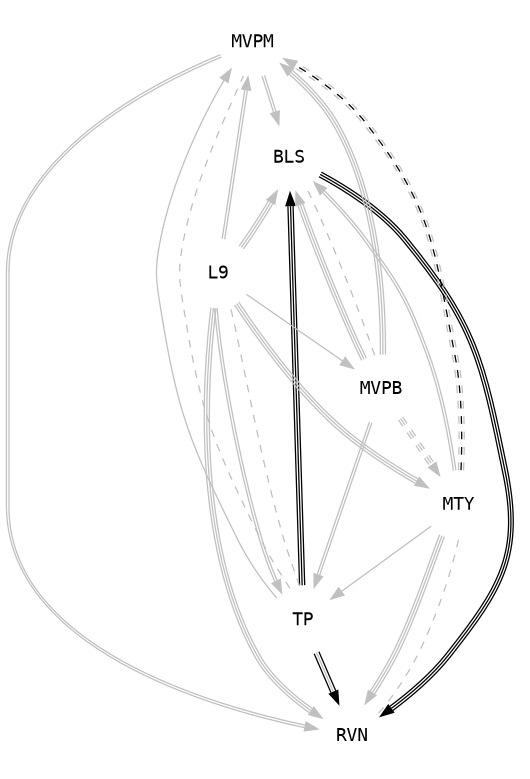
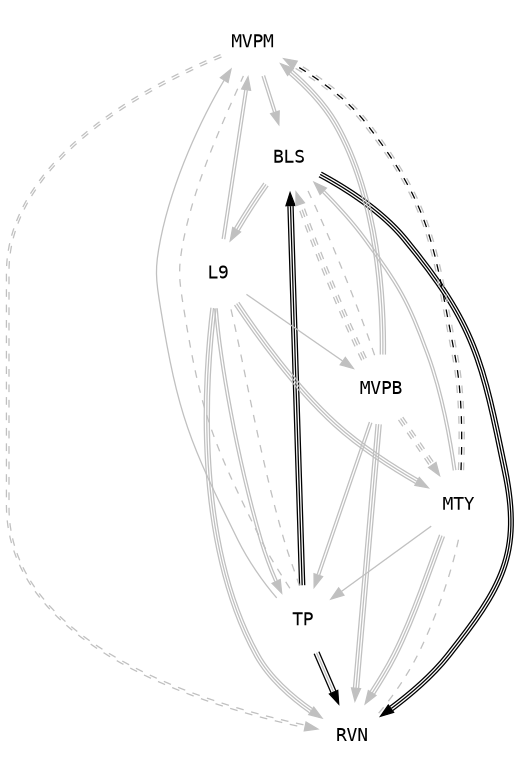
(256, 225) -> (251, 207)
(330, 283) -> (330, 283)
(8, 428) -> (8, 428)
none -> (367, 556)
